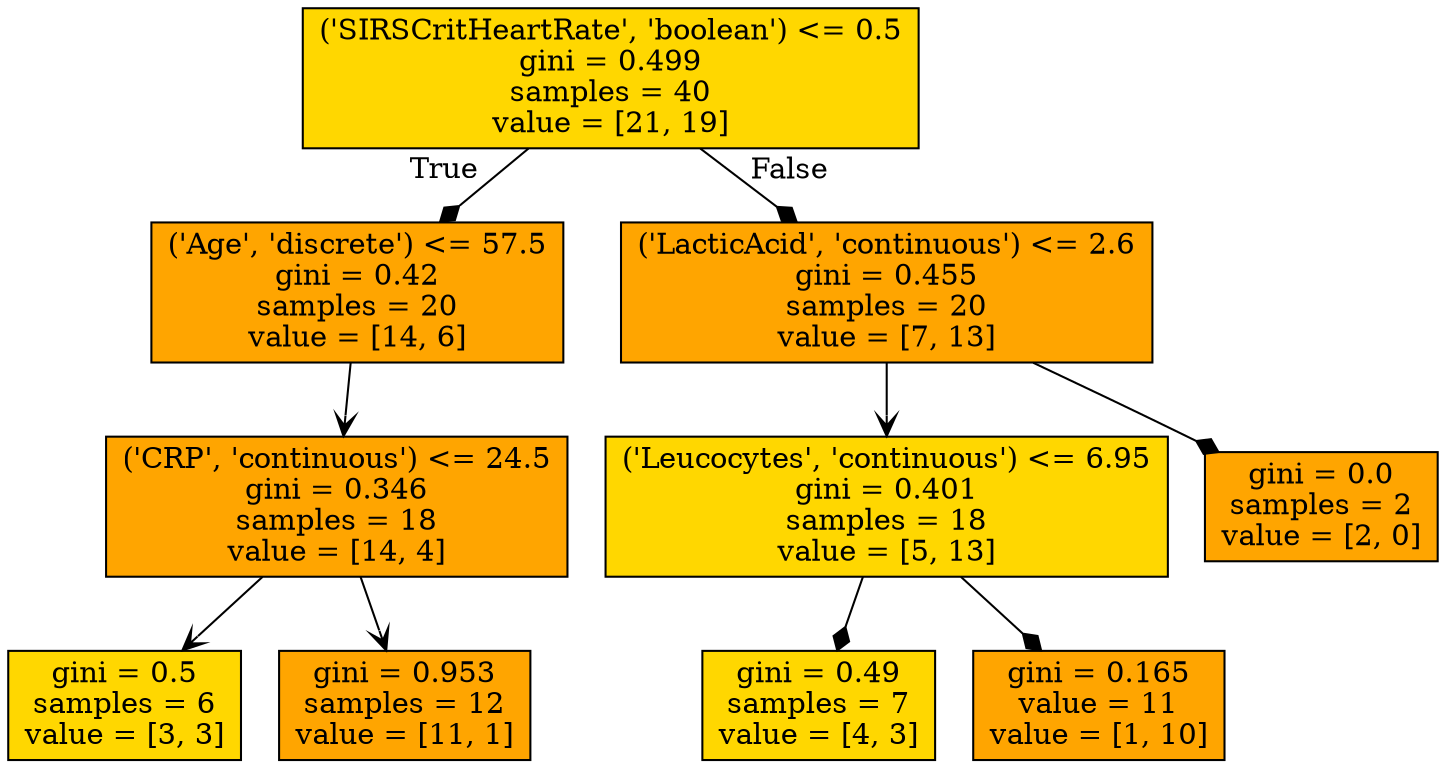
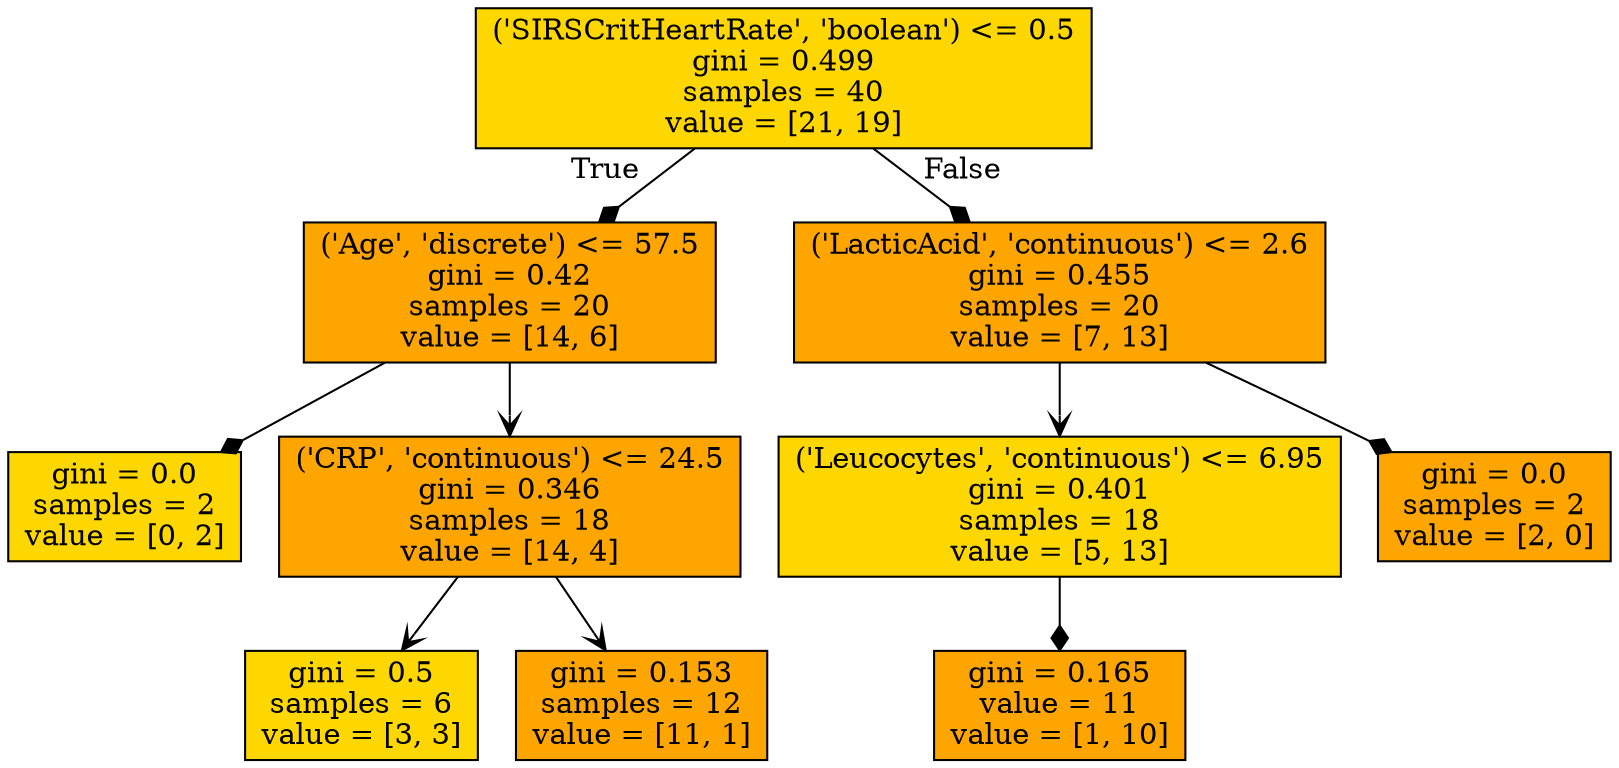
none -> (125, 507)
(405, 705) -> (642, 705)
(819, 705) -> none
